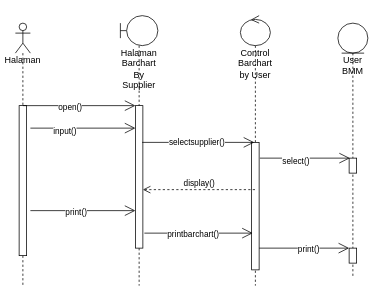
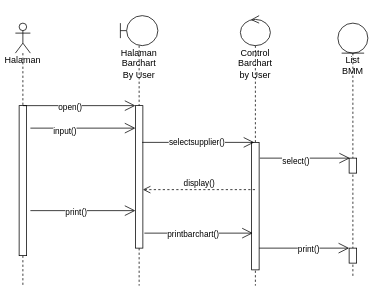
(353, 66) -> (353, 66)
(139, 69) -> (139, 69)
